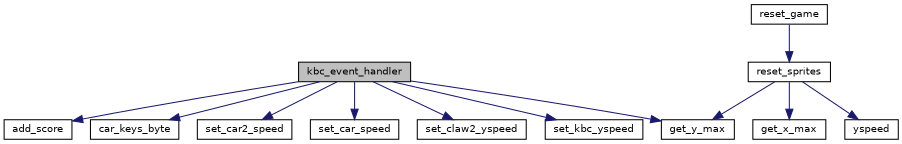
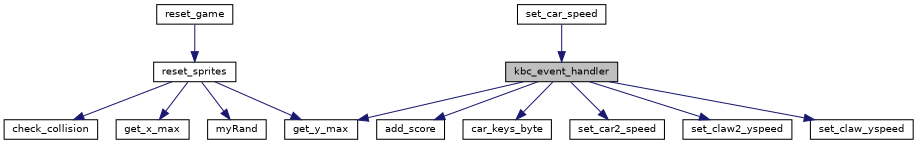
(355, 96) -> (562, 38)
none -> (51, 130)
(594, 130) -> (862, 130)
(872, 130) -> (237, 130)
